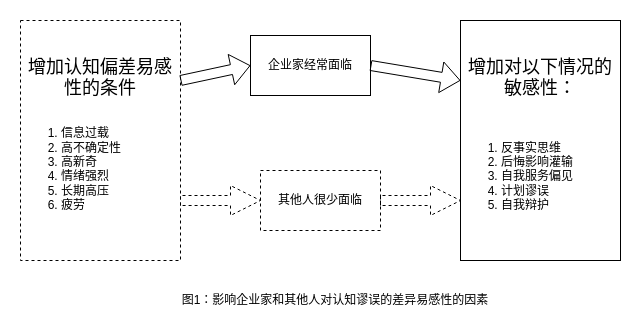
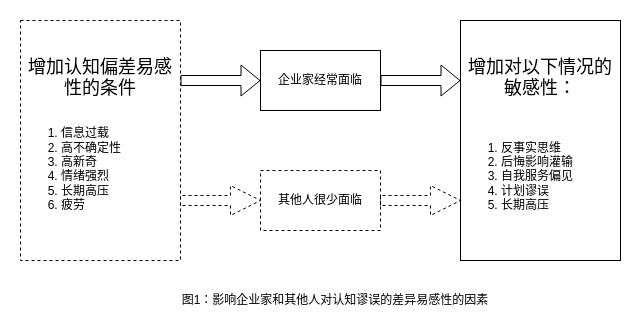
(311, 66) -> (321, 81)
(541, 141) -> (541, 141)
